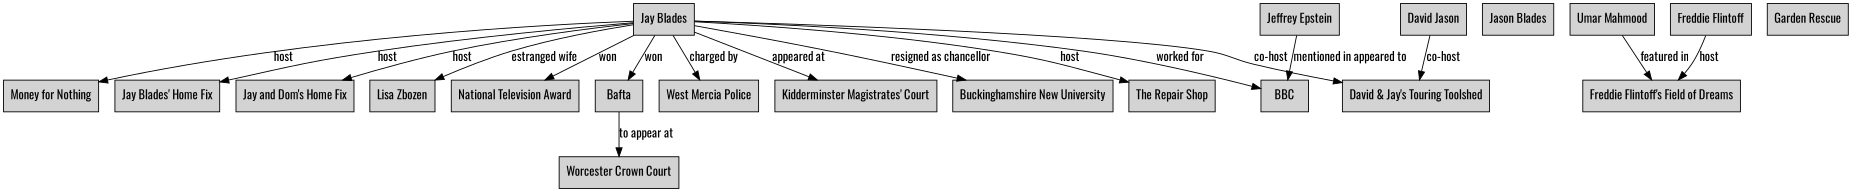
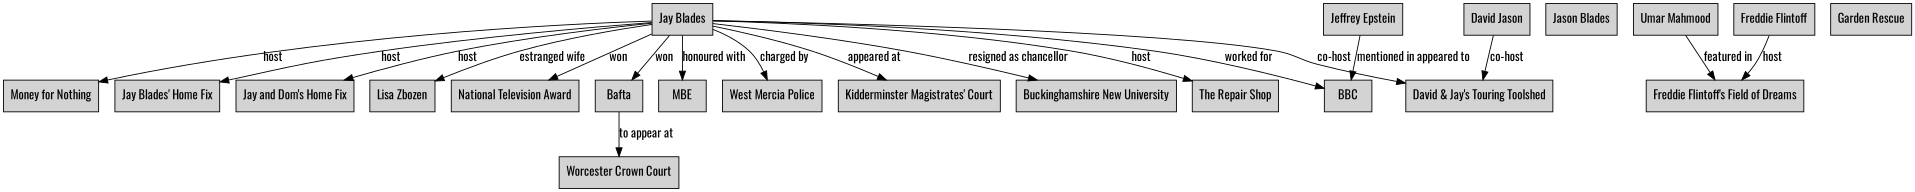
none -> (682, 96)
